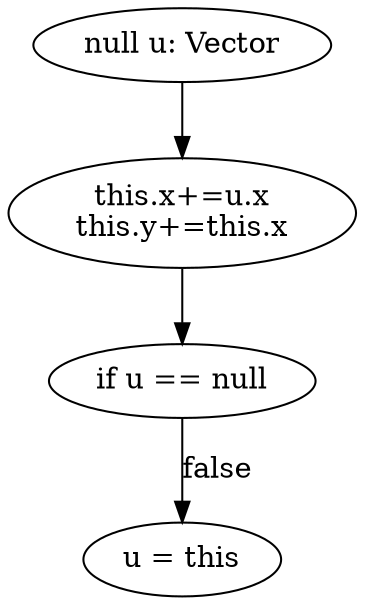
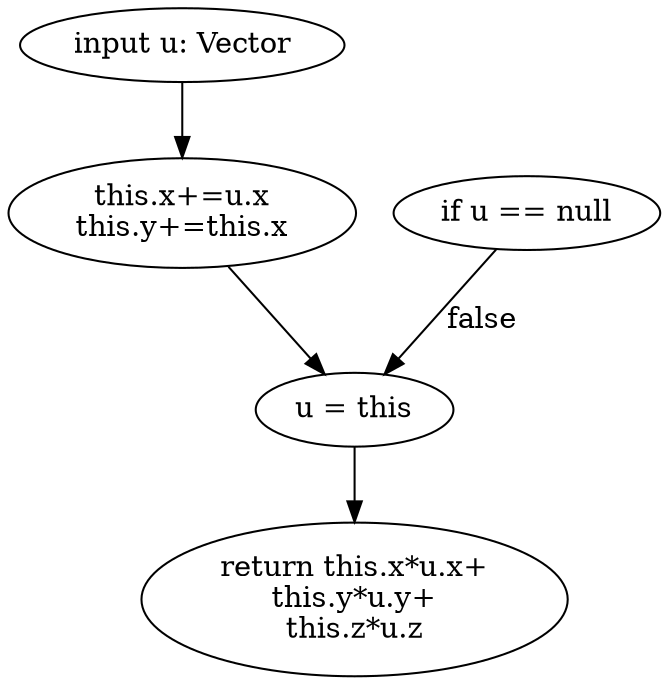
(182, 45) -> (182, 45)
(182, 296) -> (270, 313)
none -> (355, 599)
